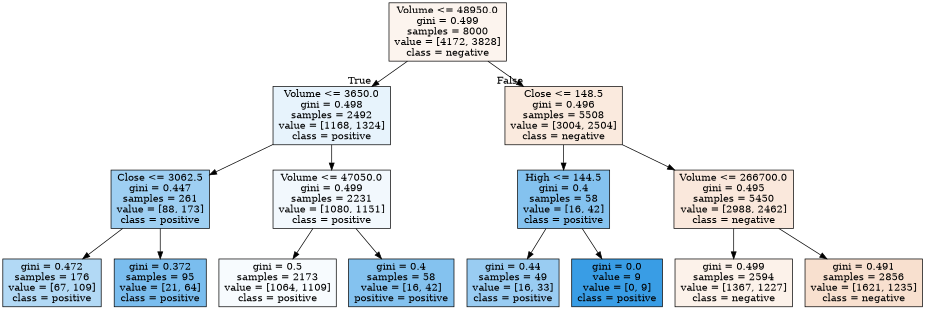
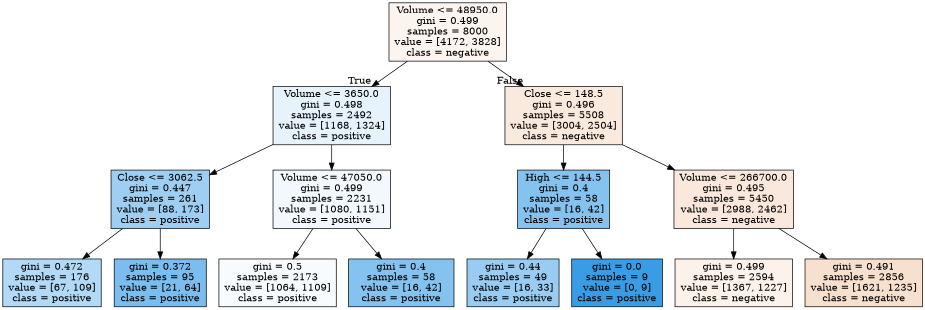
(401, 283) -> (401, 283)
(617, 283) -> (617, 283)
